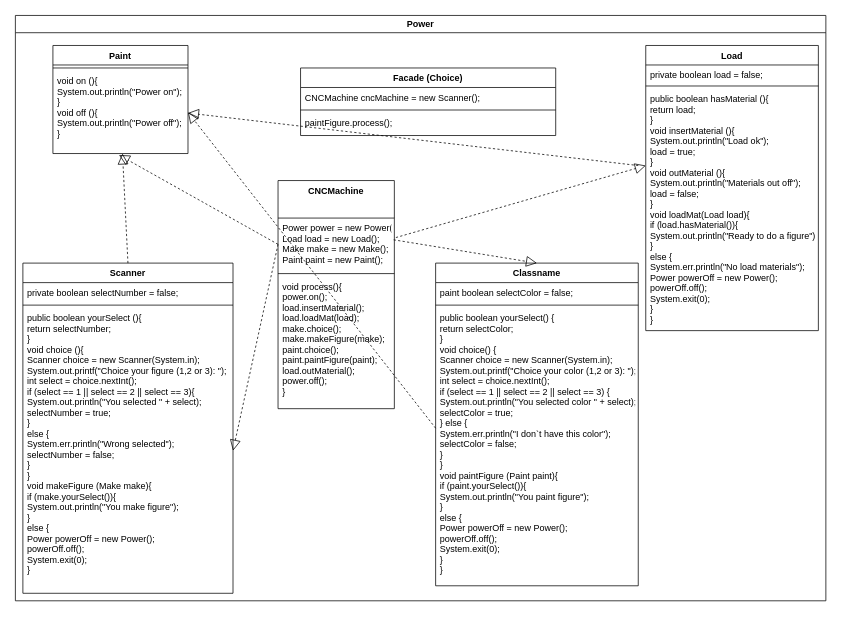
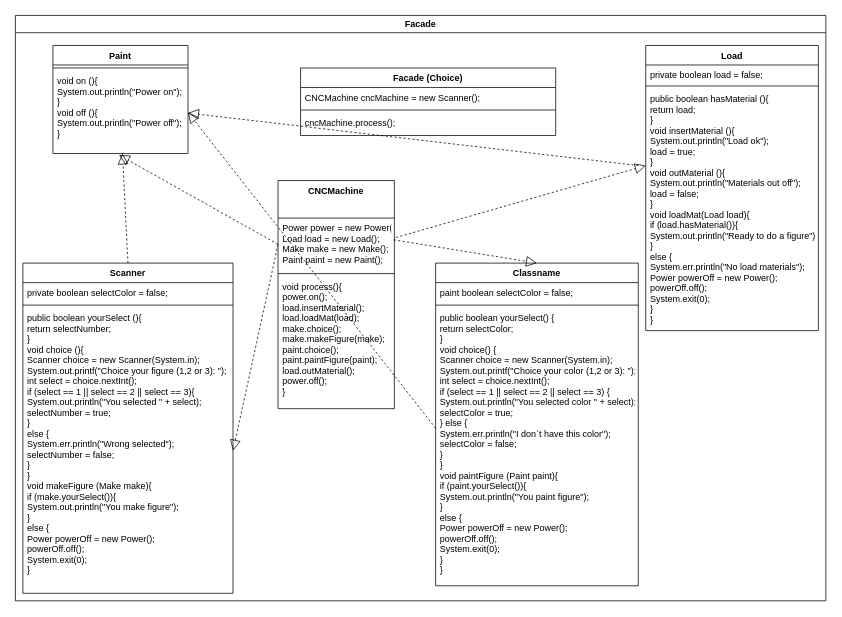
(420, 24) -> (420, 24)
(355, 123) -> (354, 123)
(110, 293) -> (106, 293)
